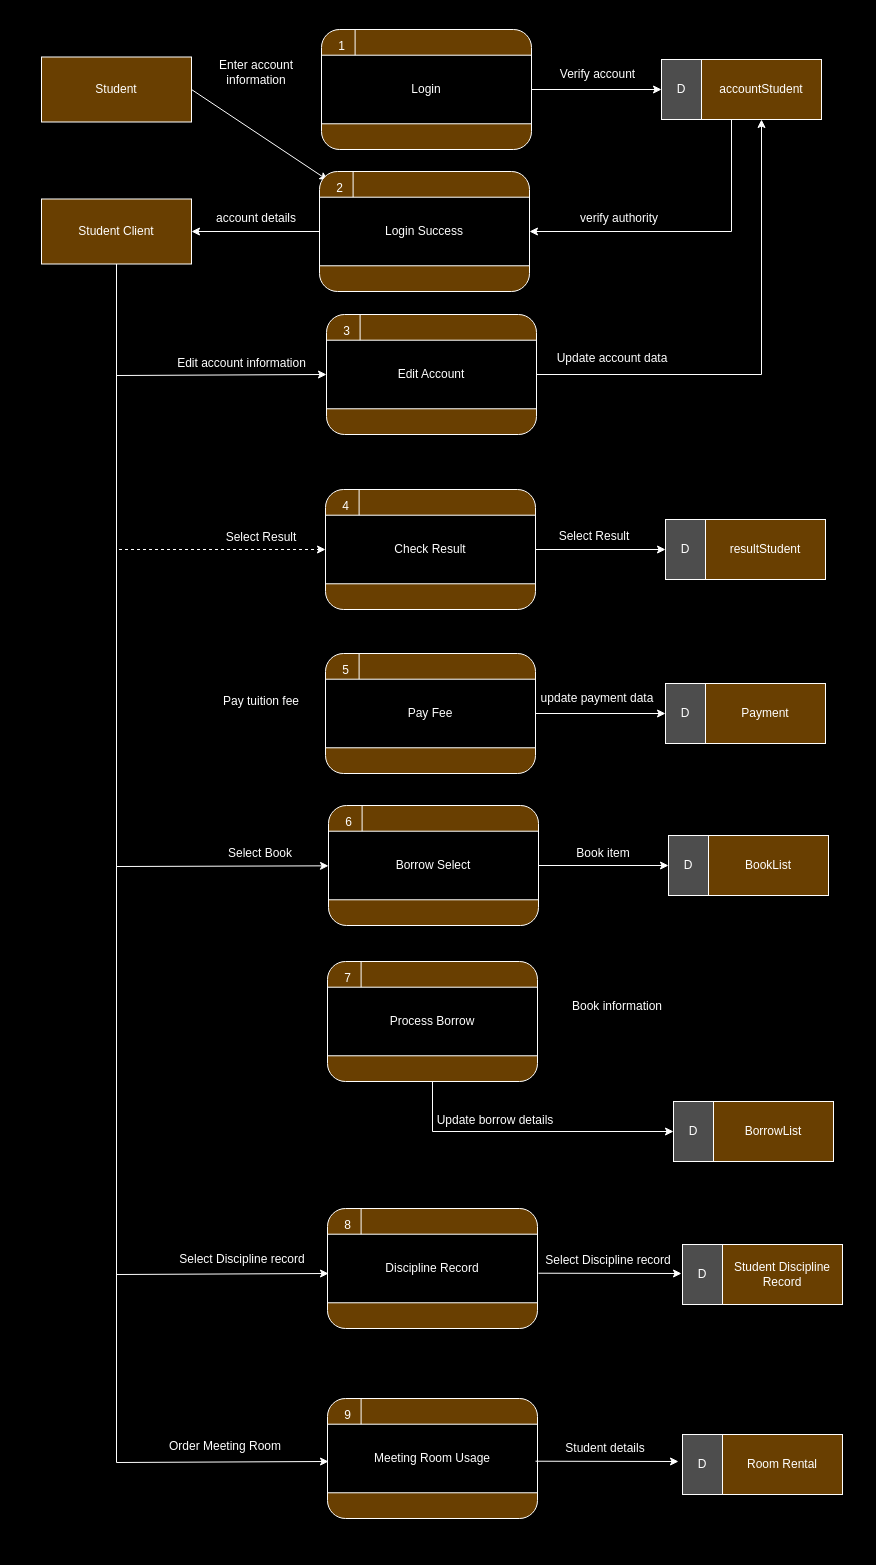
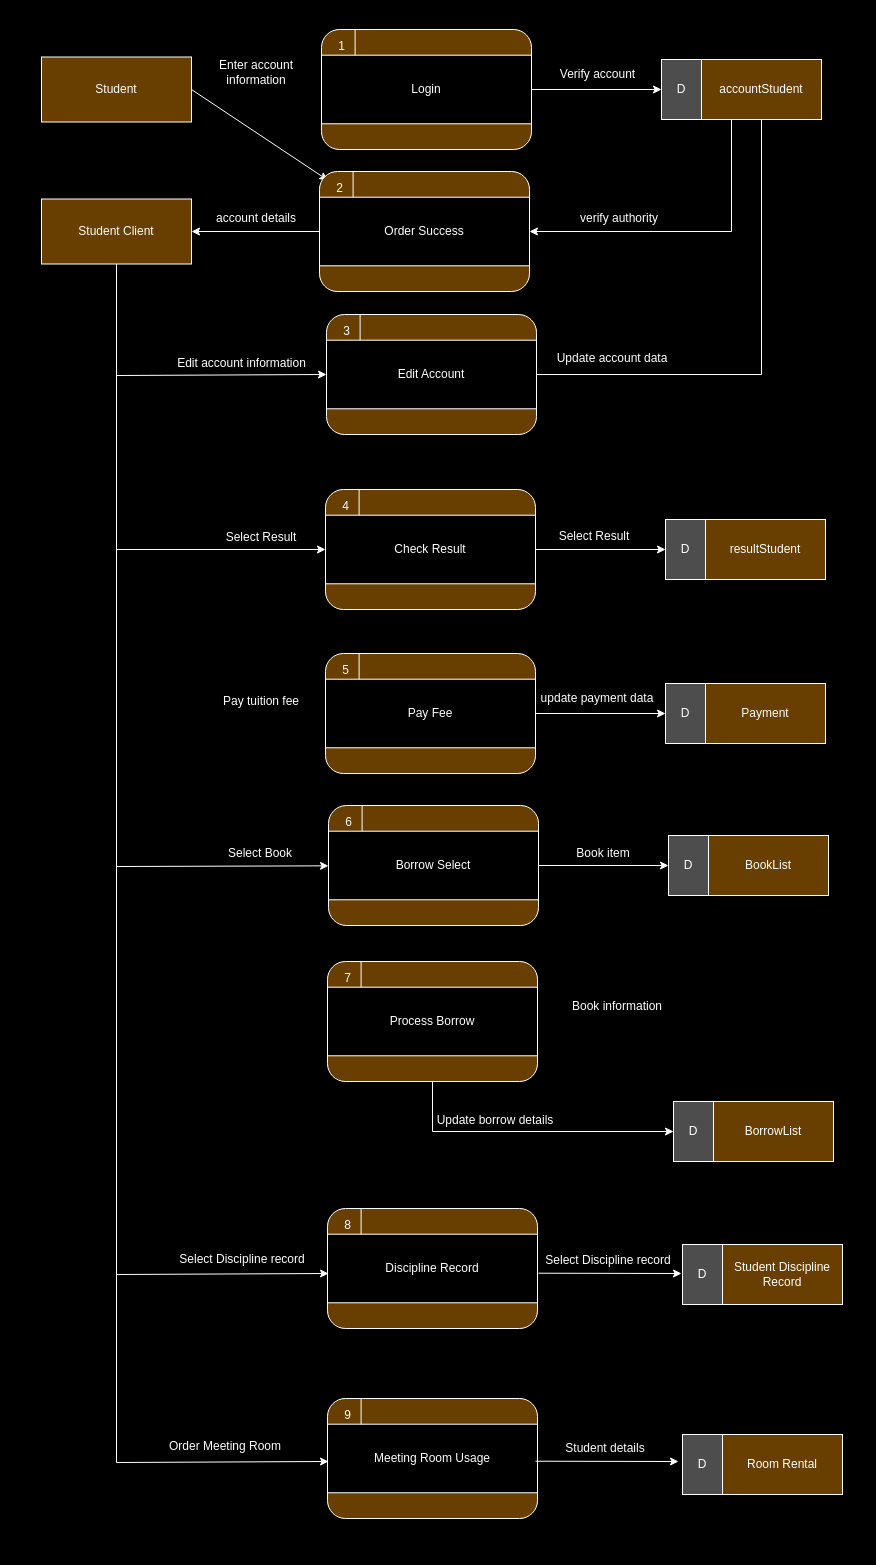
(762, 128) -> (762, 125)
(425, 232) -> (425, 232)
(218, 550) -> (218, 550)
